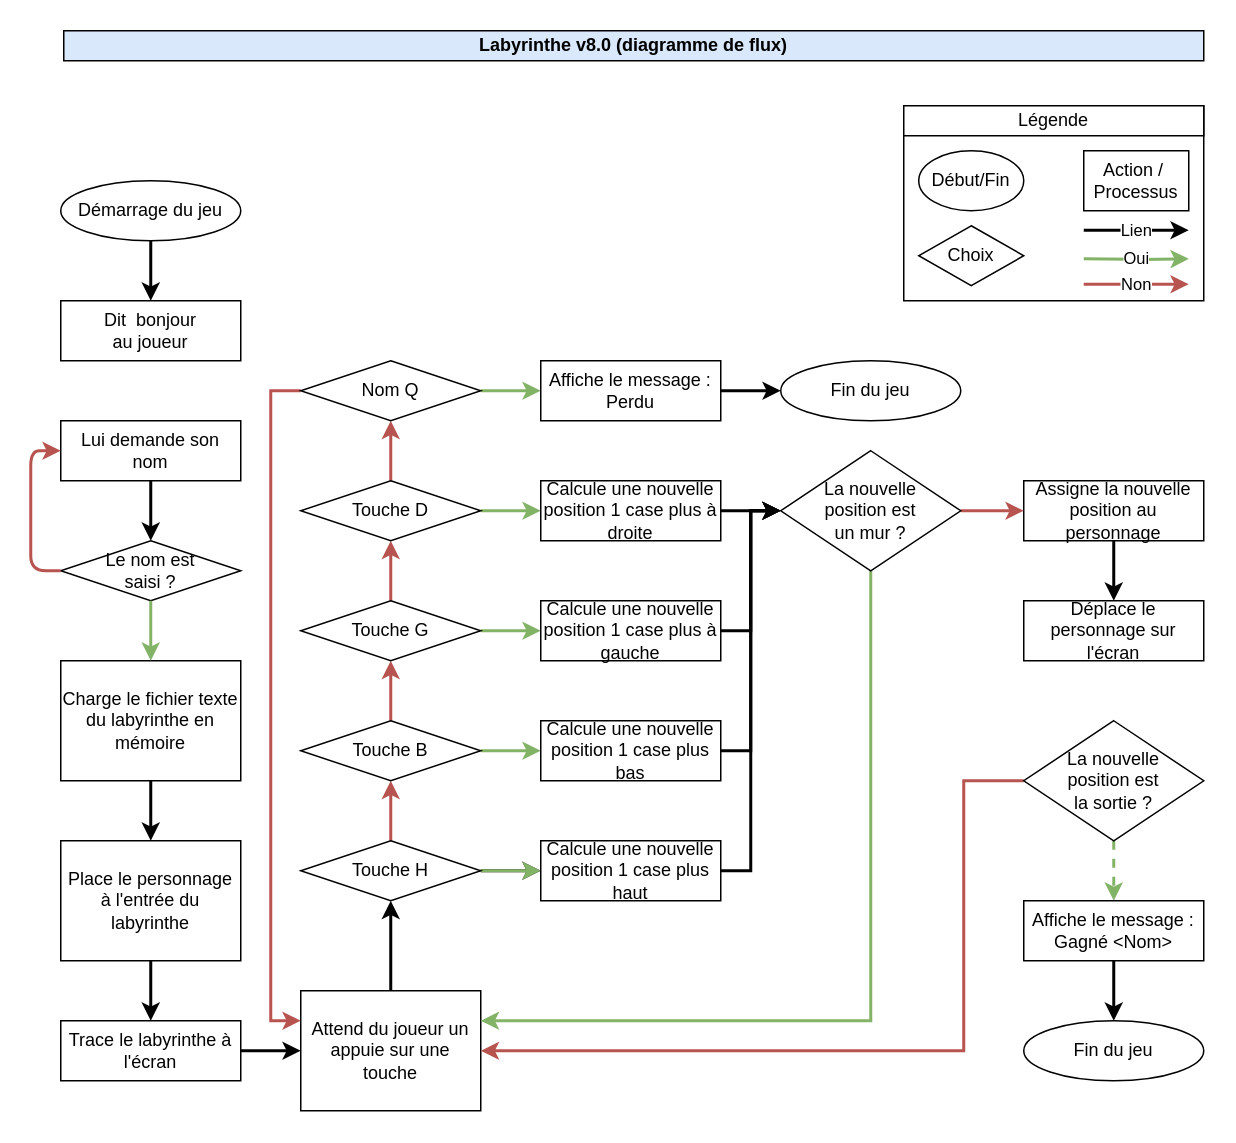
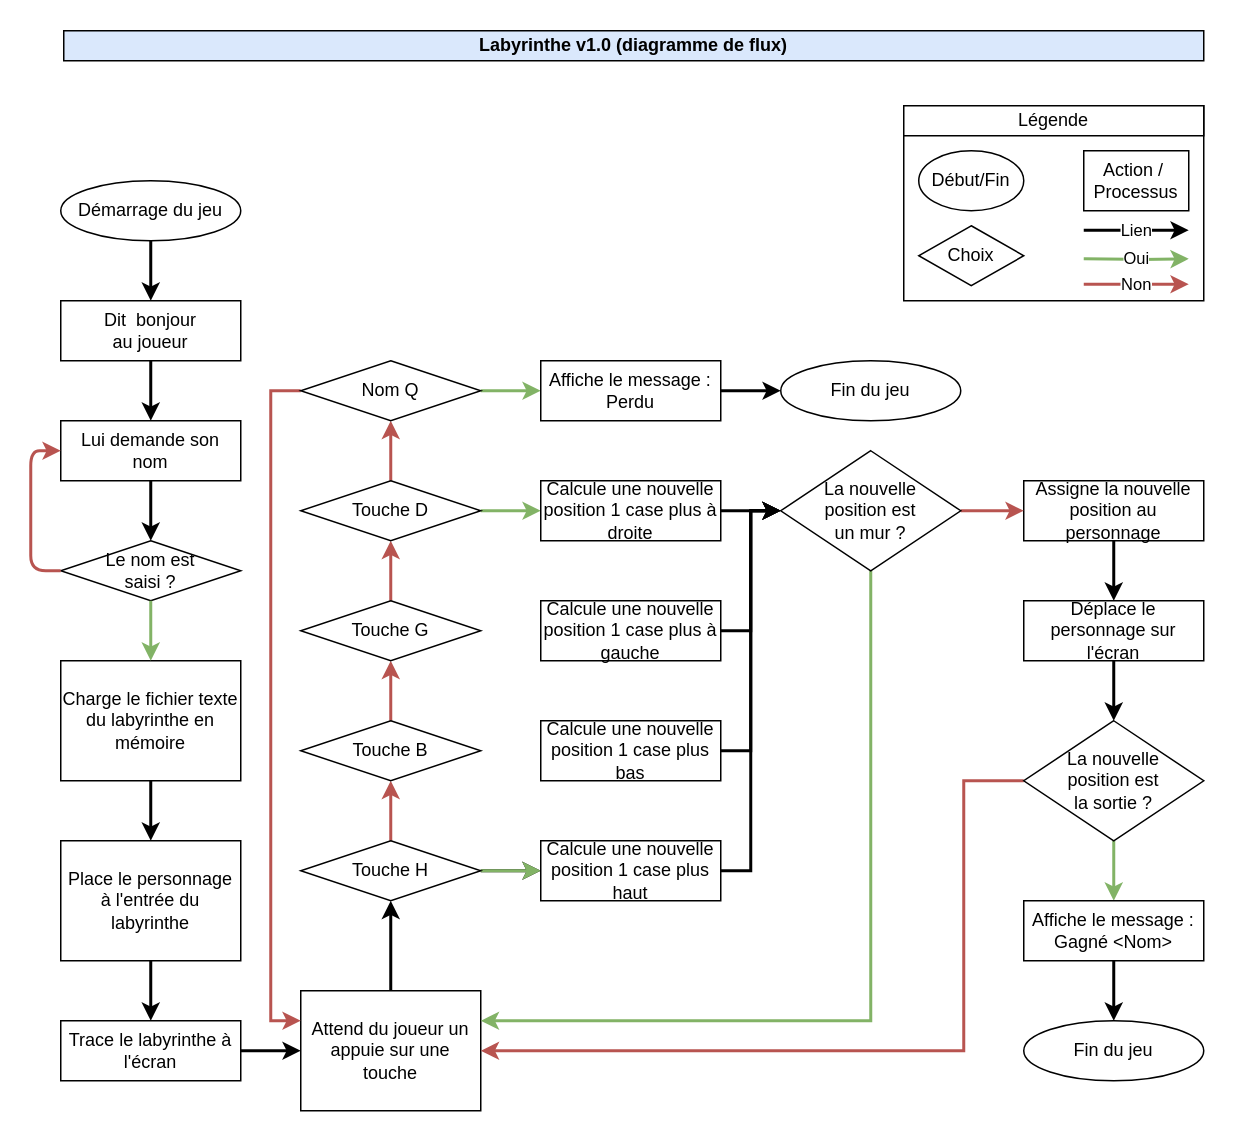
(634, 46) -> (634, 46)
none -> (151, 384)
(504, 631) -> none
none -> (1114, 684)
(504, 751) -> none
(1114, 868) -> (1114, 868)
